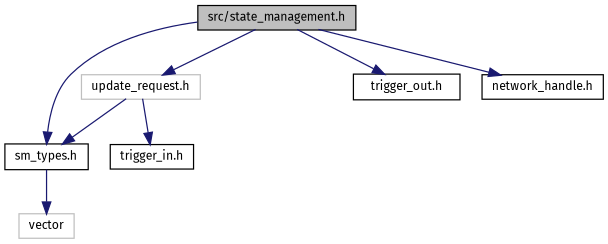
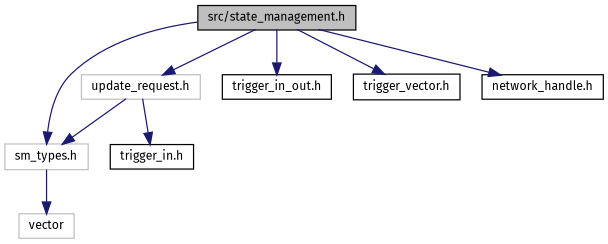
none -> (277, 87)
(407, 87) -> (407, 87)
(47, 157) -> (47, 157)
